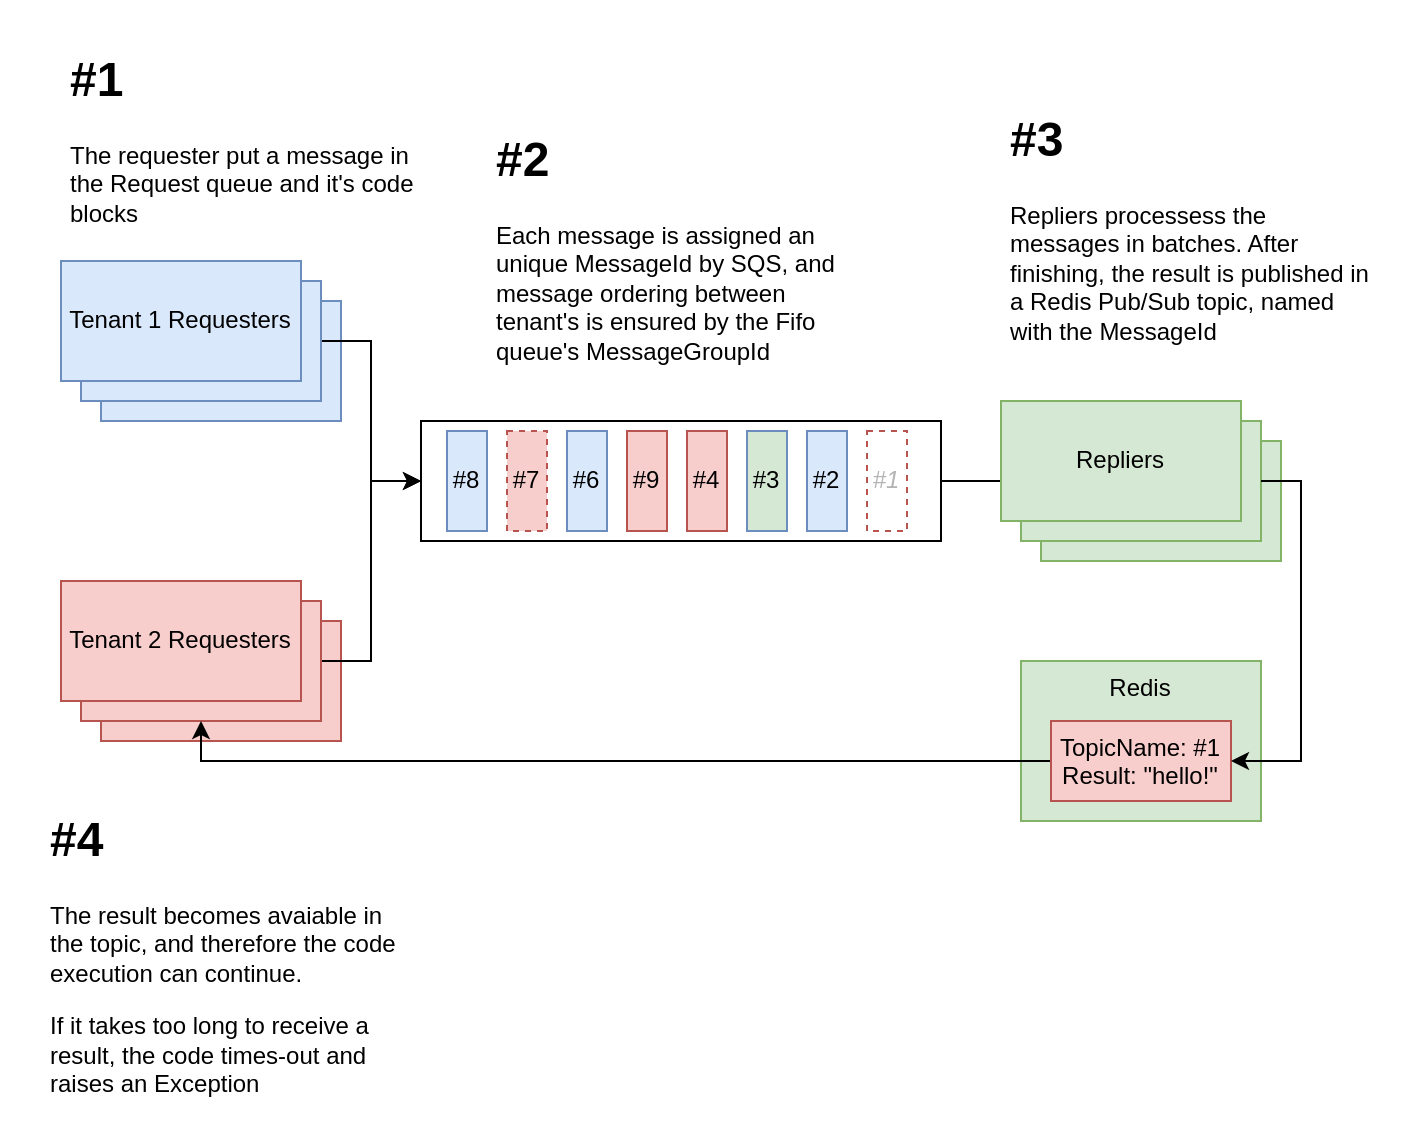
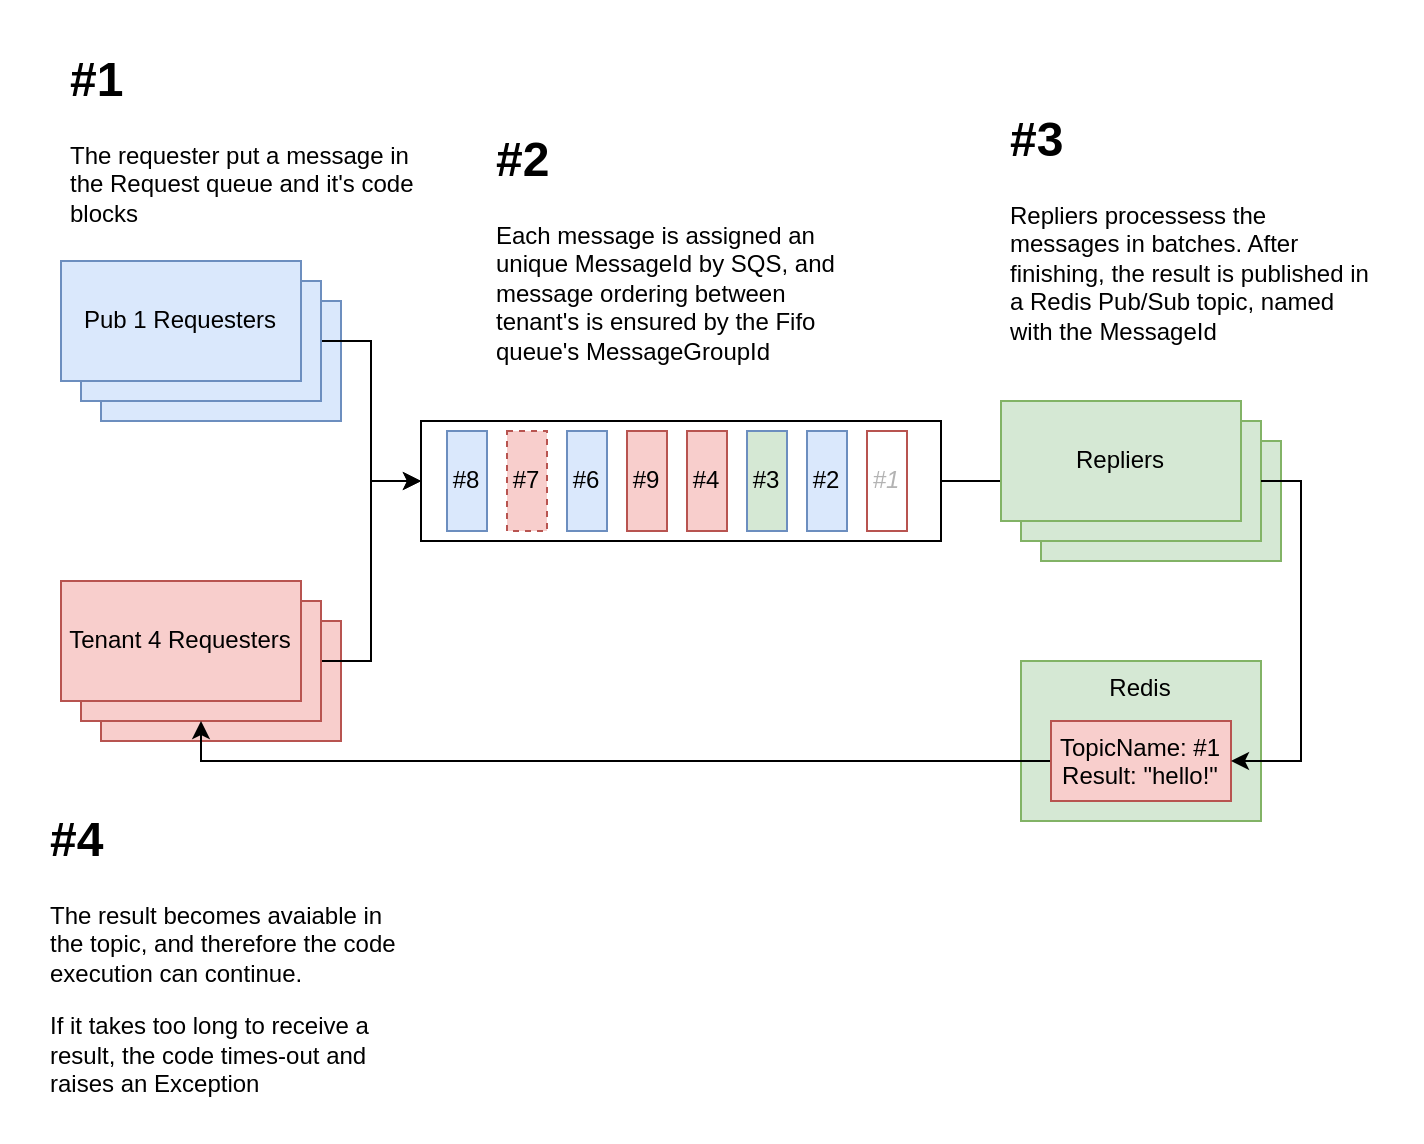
(181, 321) -> (181, 321)
(887, 481) -> (887, 481)
(181, 641) -> (181, 641)
